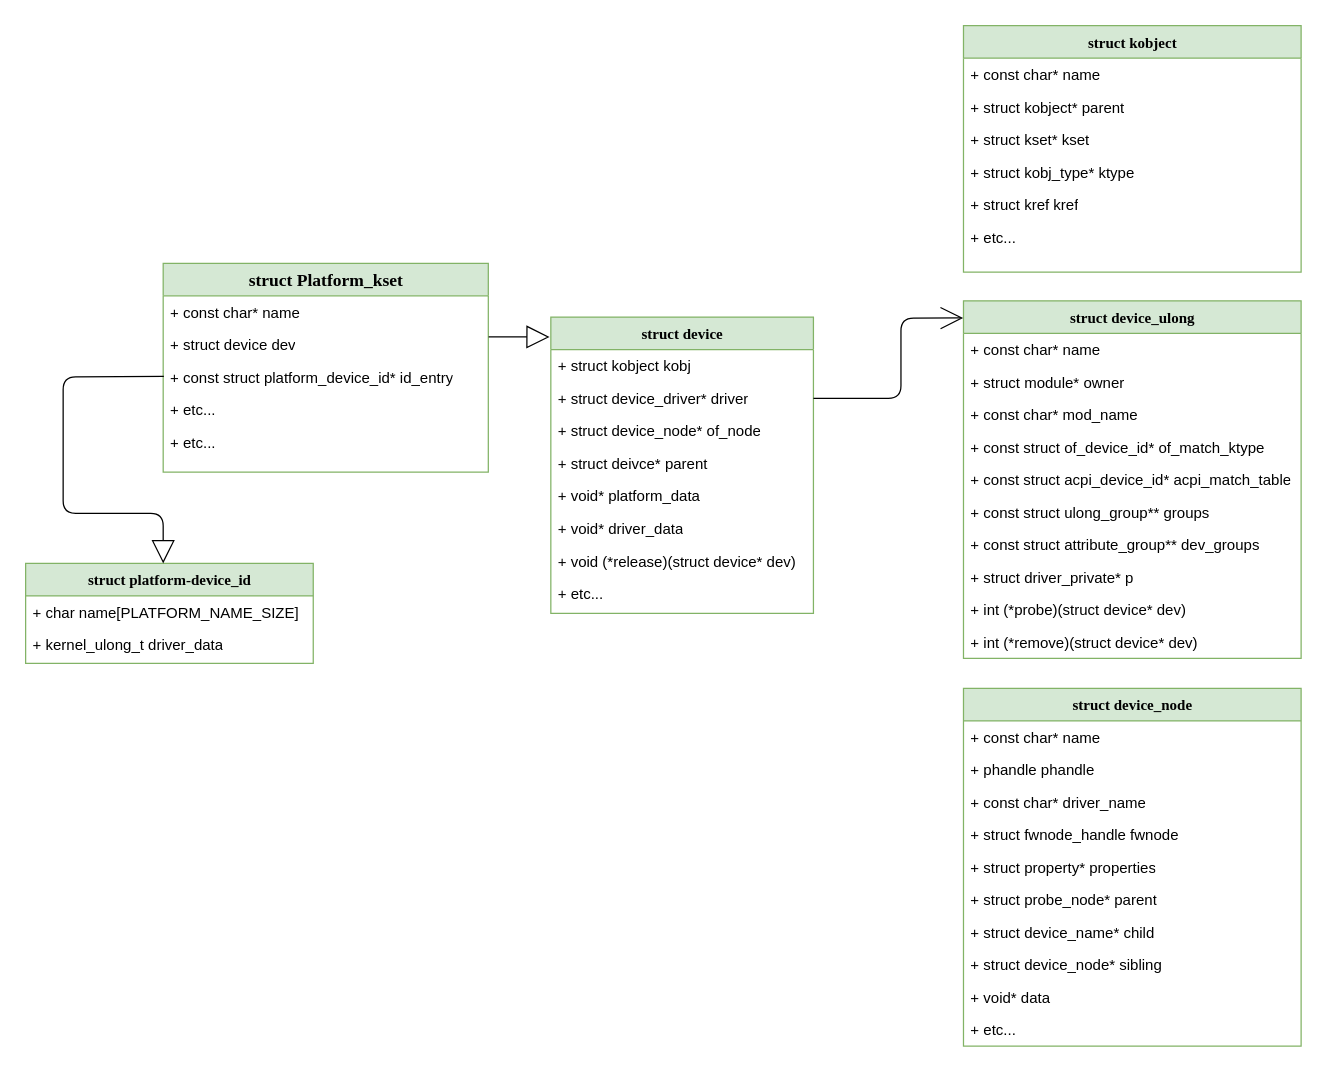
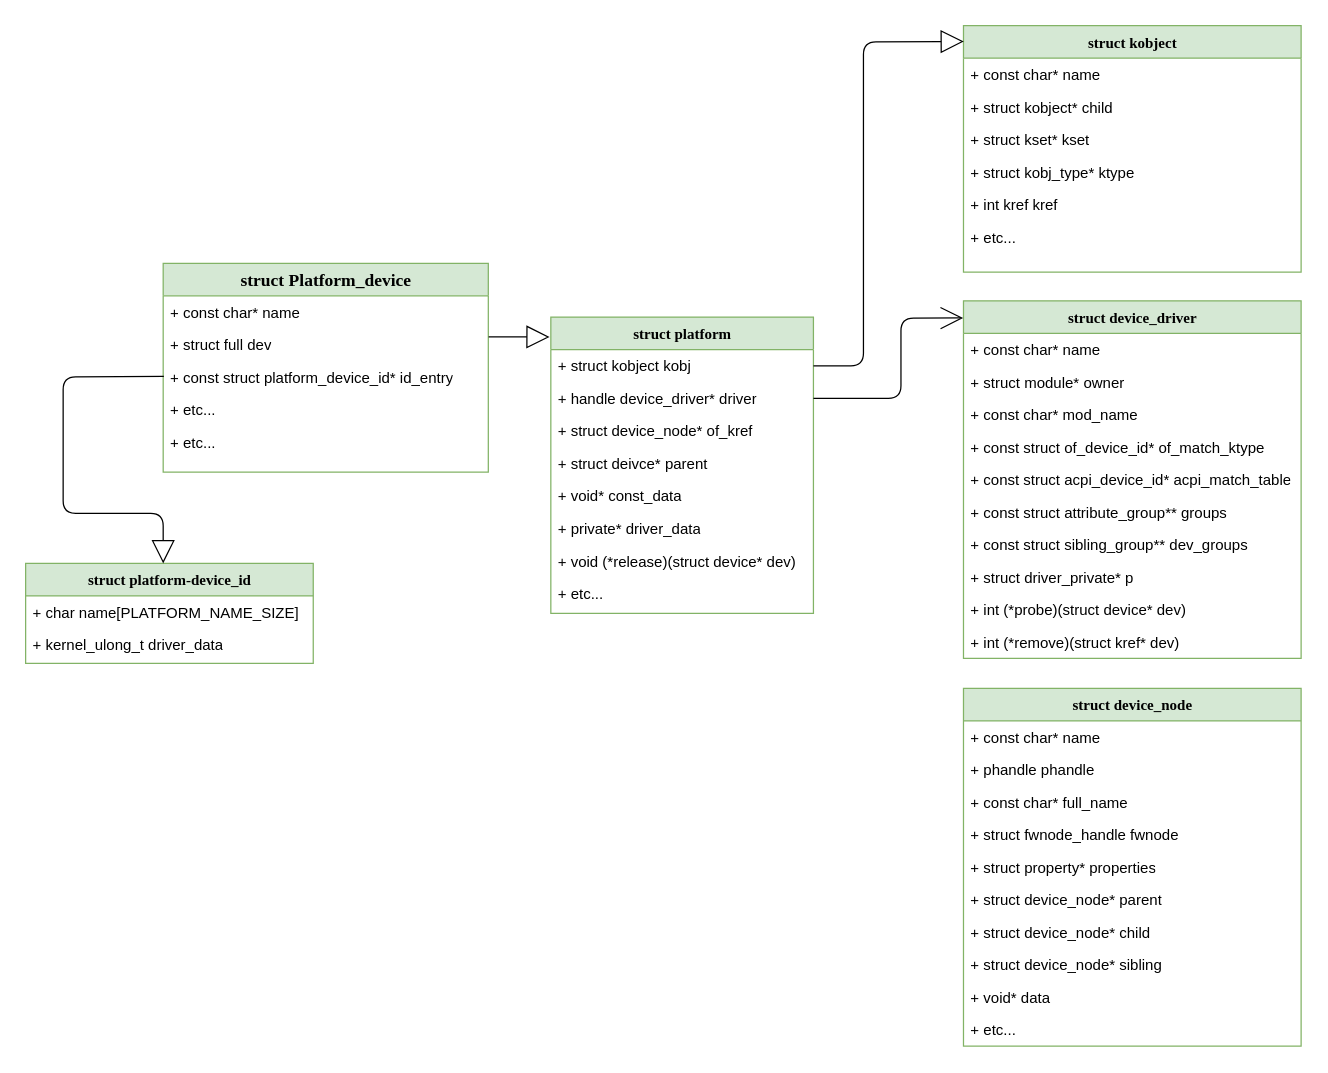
(1066, 108) -> (1057, 108)
none -> (863, 190)
(1040, 206) -> (1026, 206)
(326, 282) -> (326, 282)
(1133, 318) -> (1133, 318)
(683, 335) -> (683, 335)
(243, 346) -> (232, 346)
(672, 400) -> (670, 400)
(672, 432) -> (672, 432)
(639, 497) -> (628, 497)
(1108, 513) -> (1125, 513)
(630, 530) -> (643, 530)
(1133, 555) -> (1129, 546)
(1106, 643) -> (1099, 643)
(1068, 803) -> (1057, 803)
(1078, 901) -> (1080, 901)
(1072, 933) -> (1072, 933)
